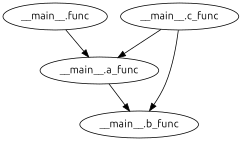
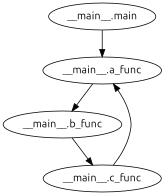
(55, 16) -> (102, 16)
(171, 69) -> (80, 148)
